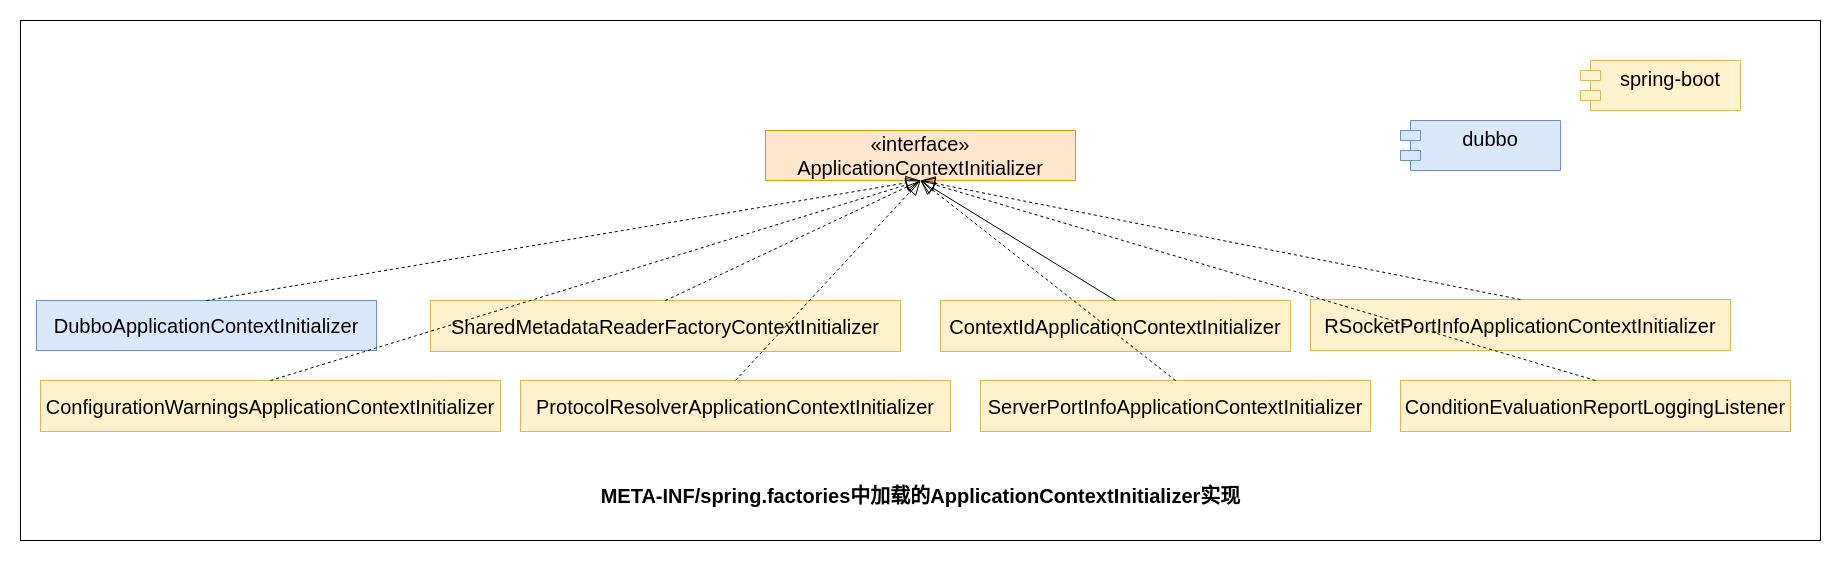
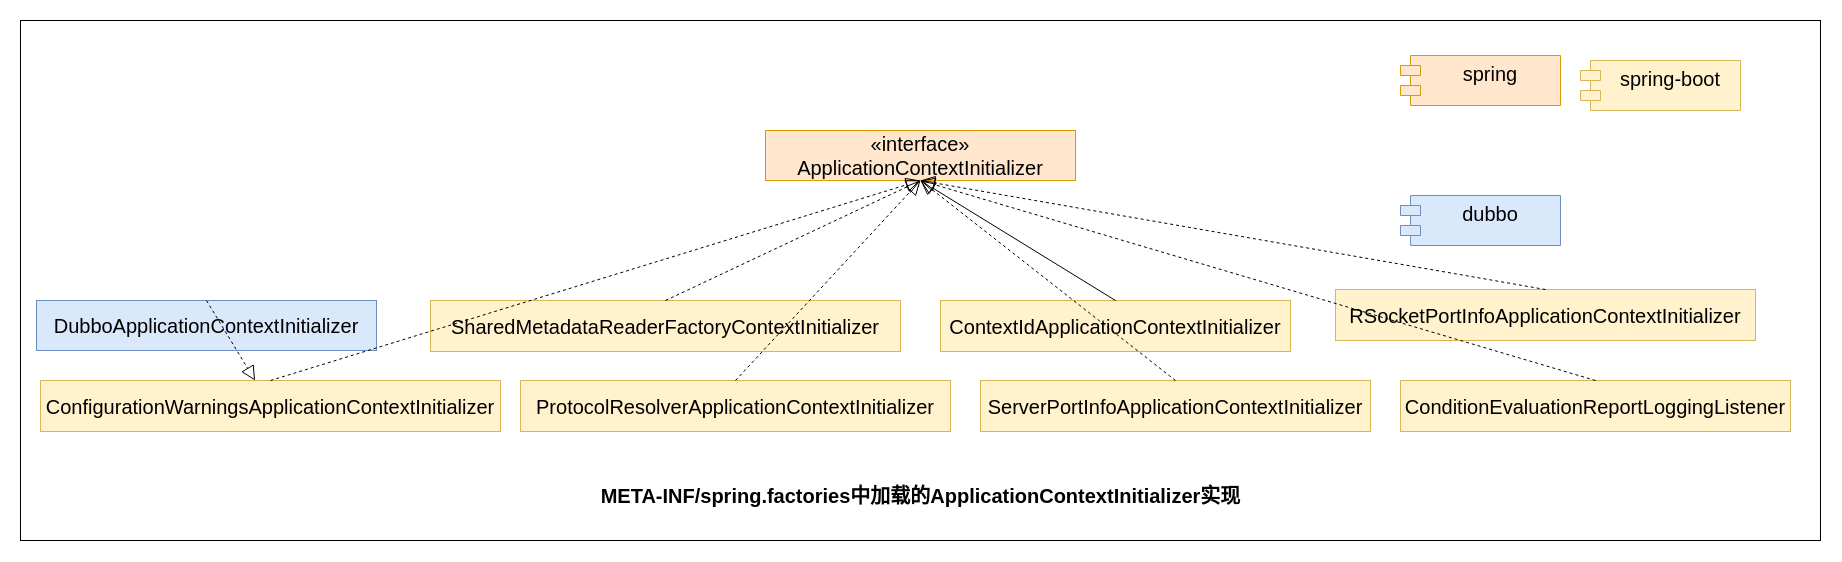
none -> (1481, 81)
(1481, 146) -> (1481, 221)
(554, 242) -> (227, 334)
(1521, 325) -> (1546, 315)
